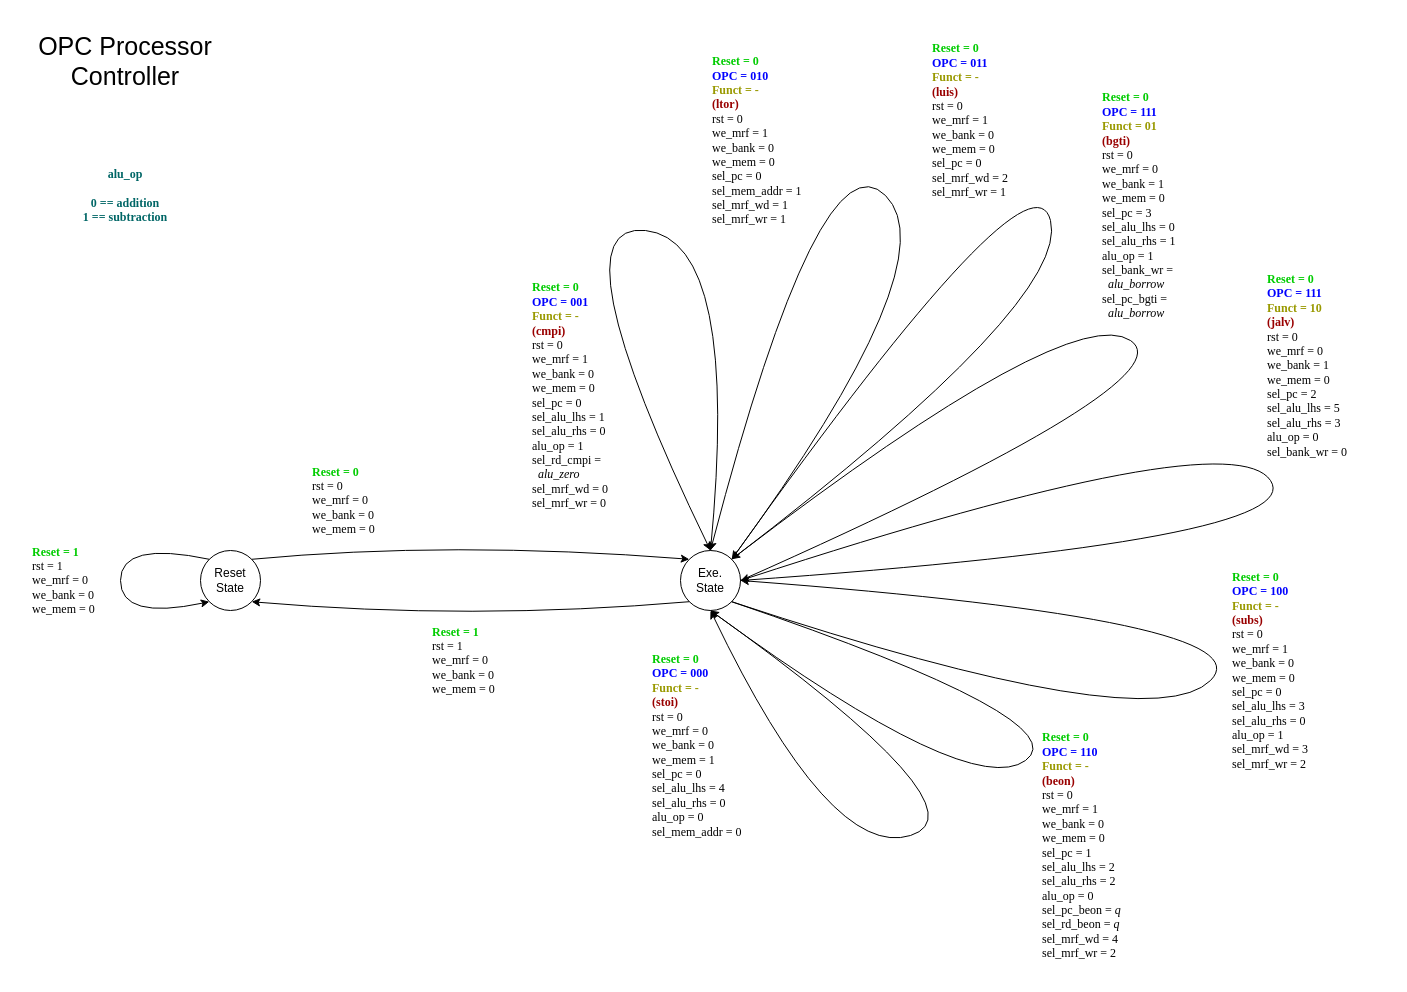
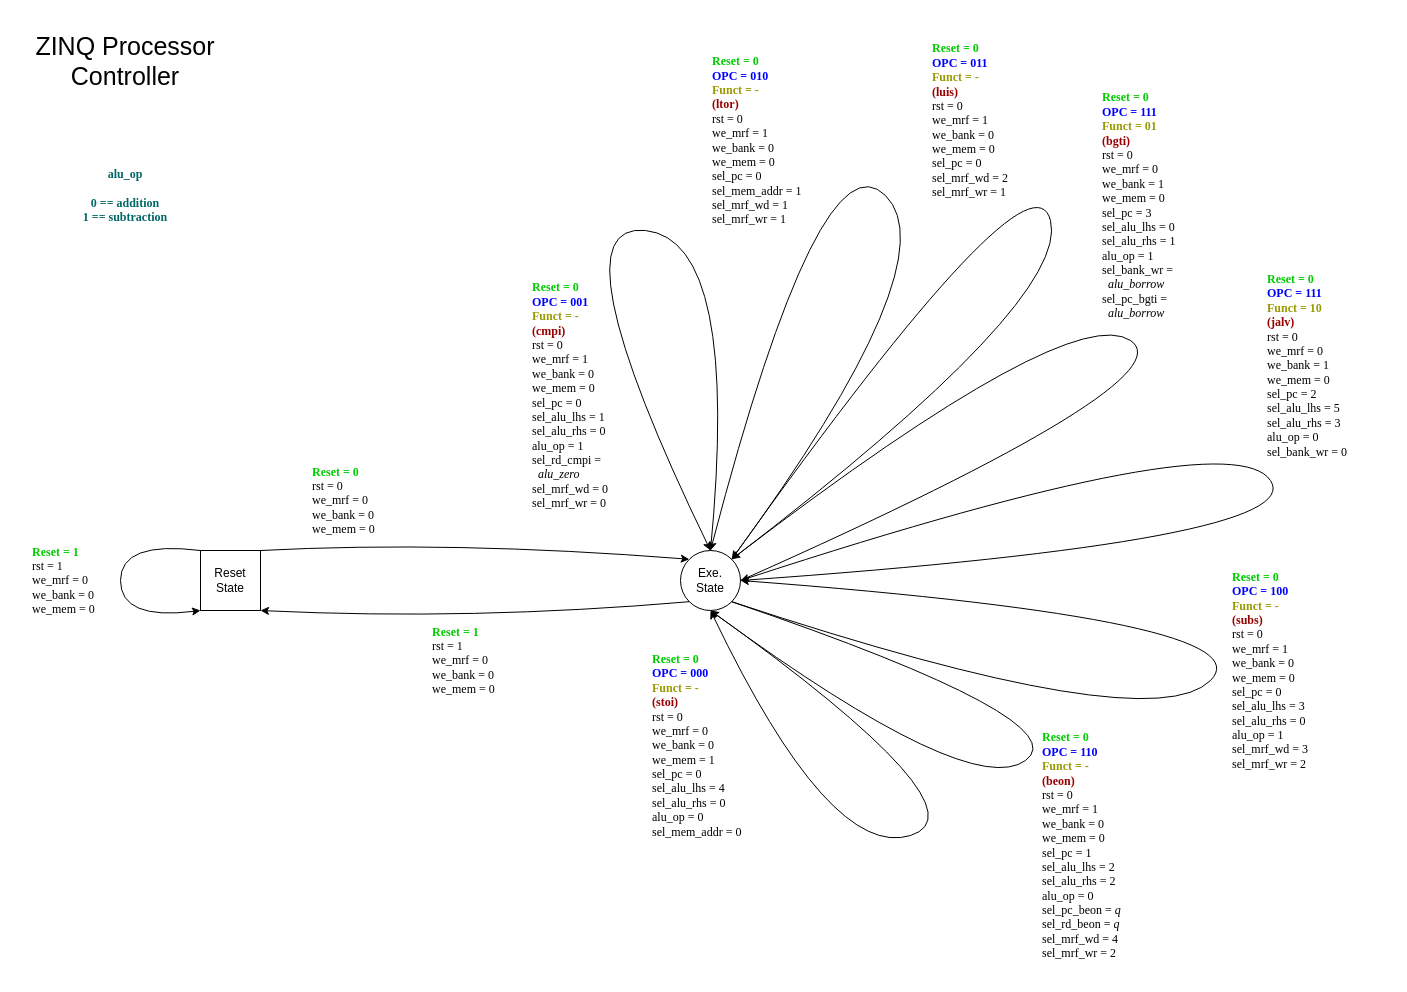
(126, 61) -> (126, 61)
(231, 581) -> (231, 581)
